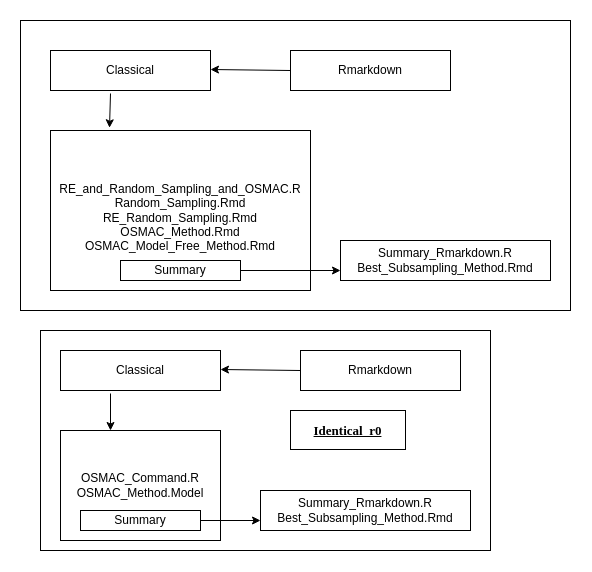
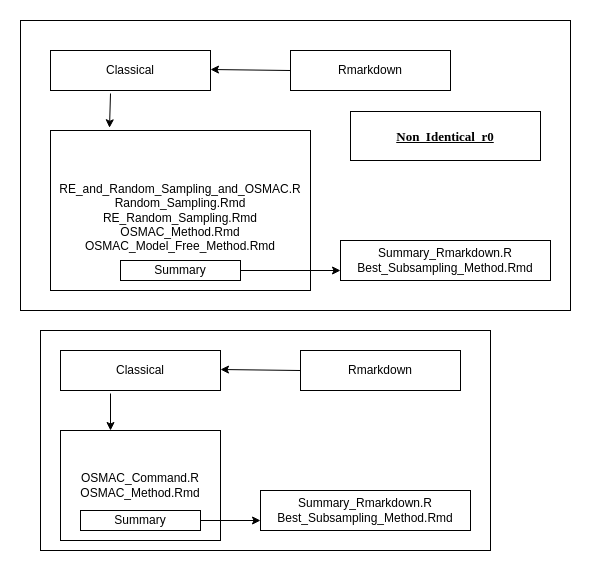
none -> (446, 136)
(348, 430) -> none
(141, 486) -> (141, 486)
